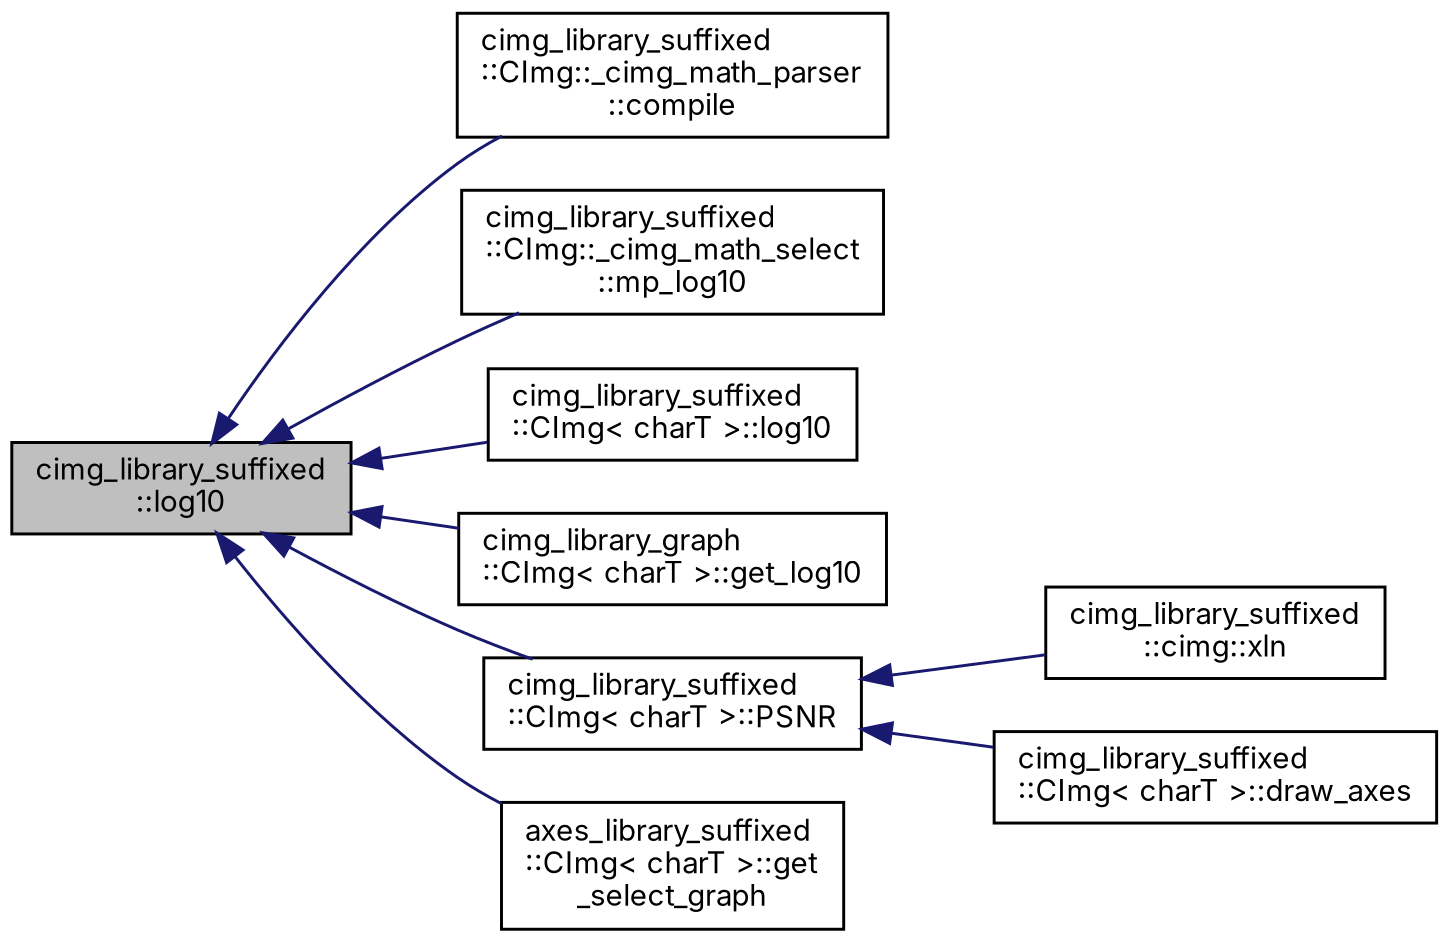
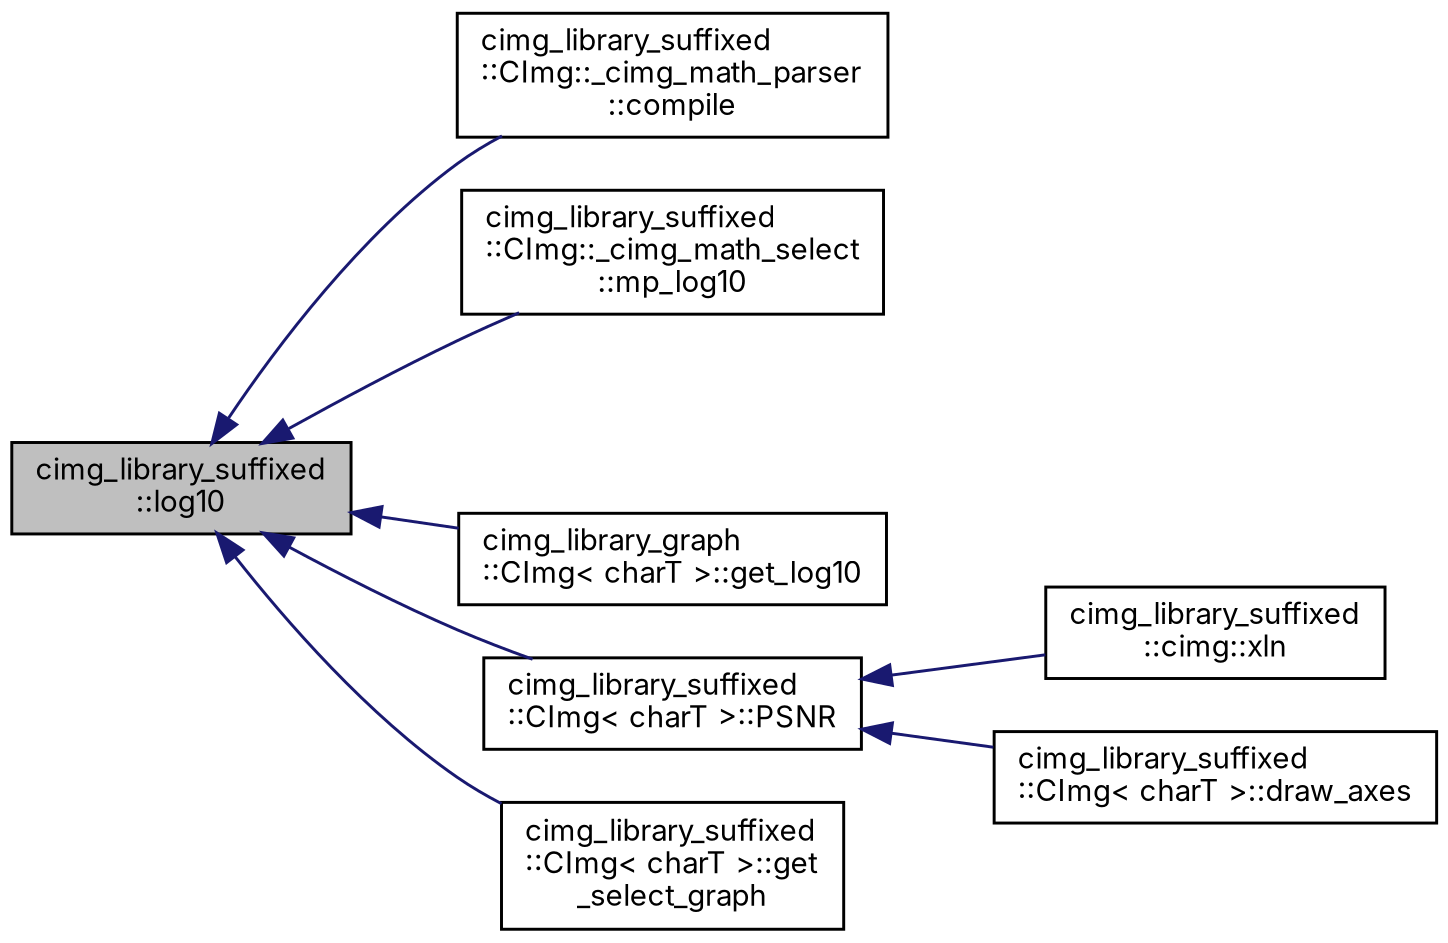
(673, 414) -> none
(673, 866) -> (673, 866)
